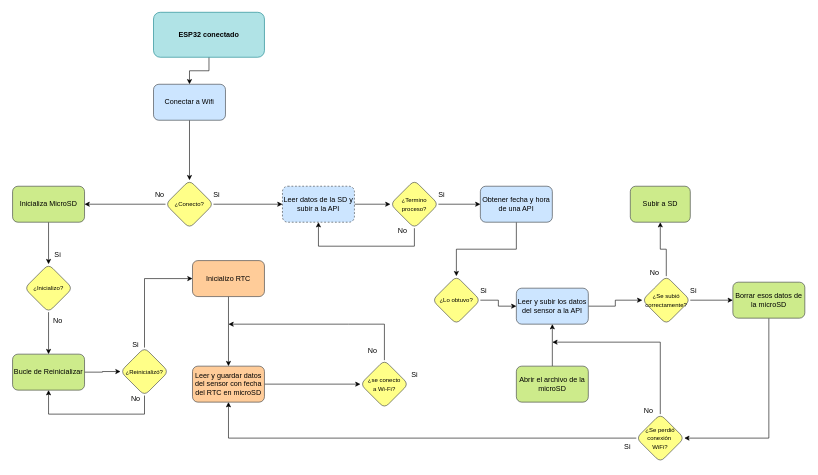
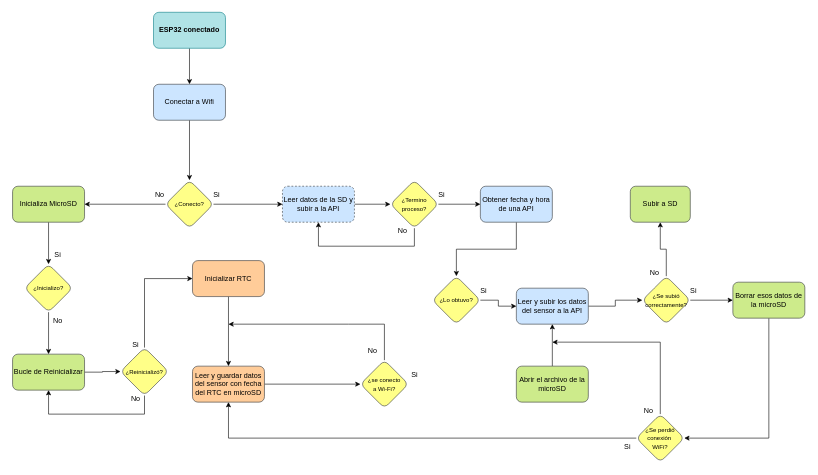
(209, 35) -> (189, 30)
(228, 279) -> (228, 279)
